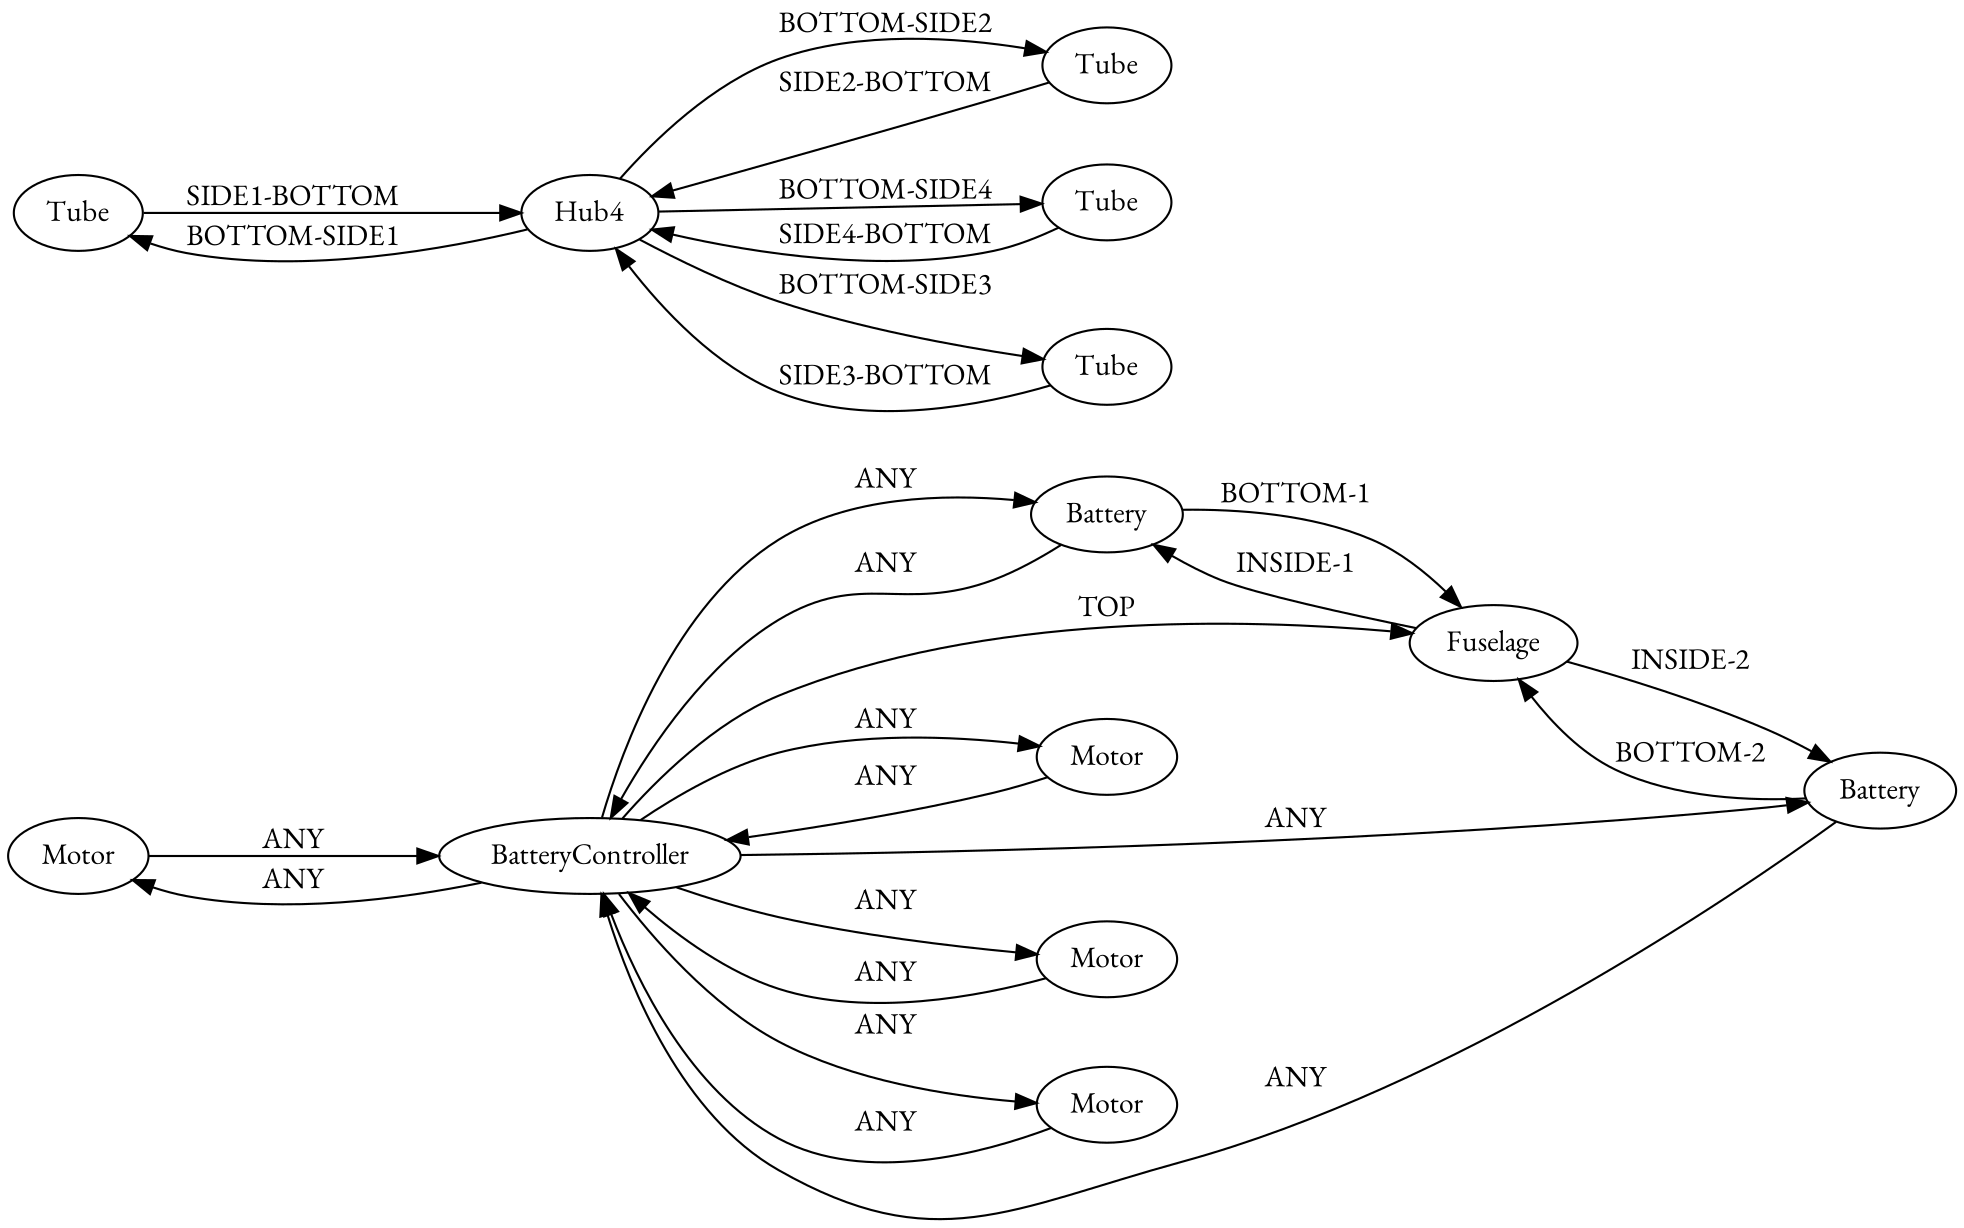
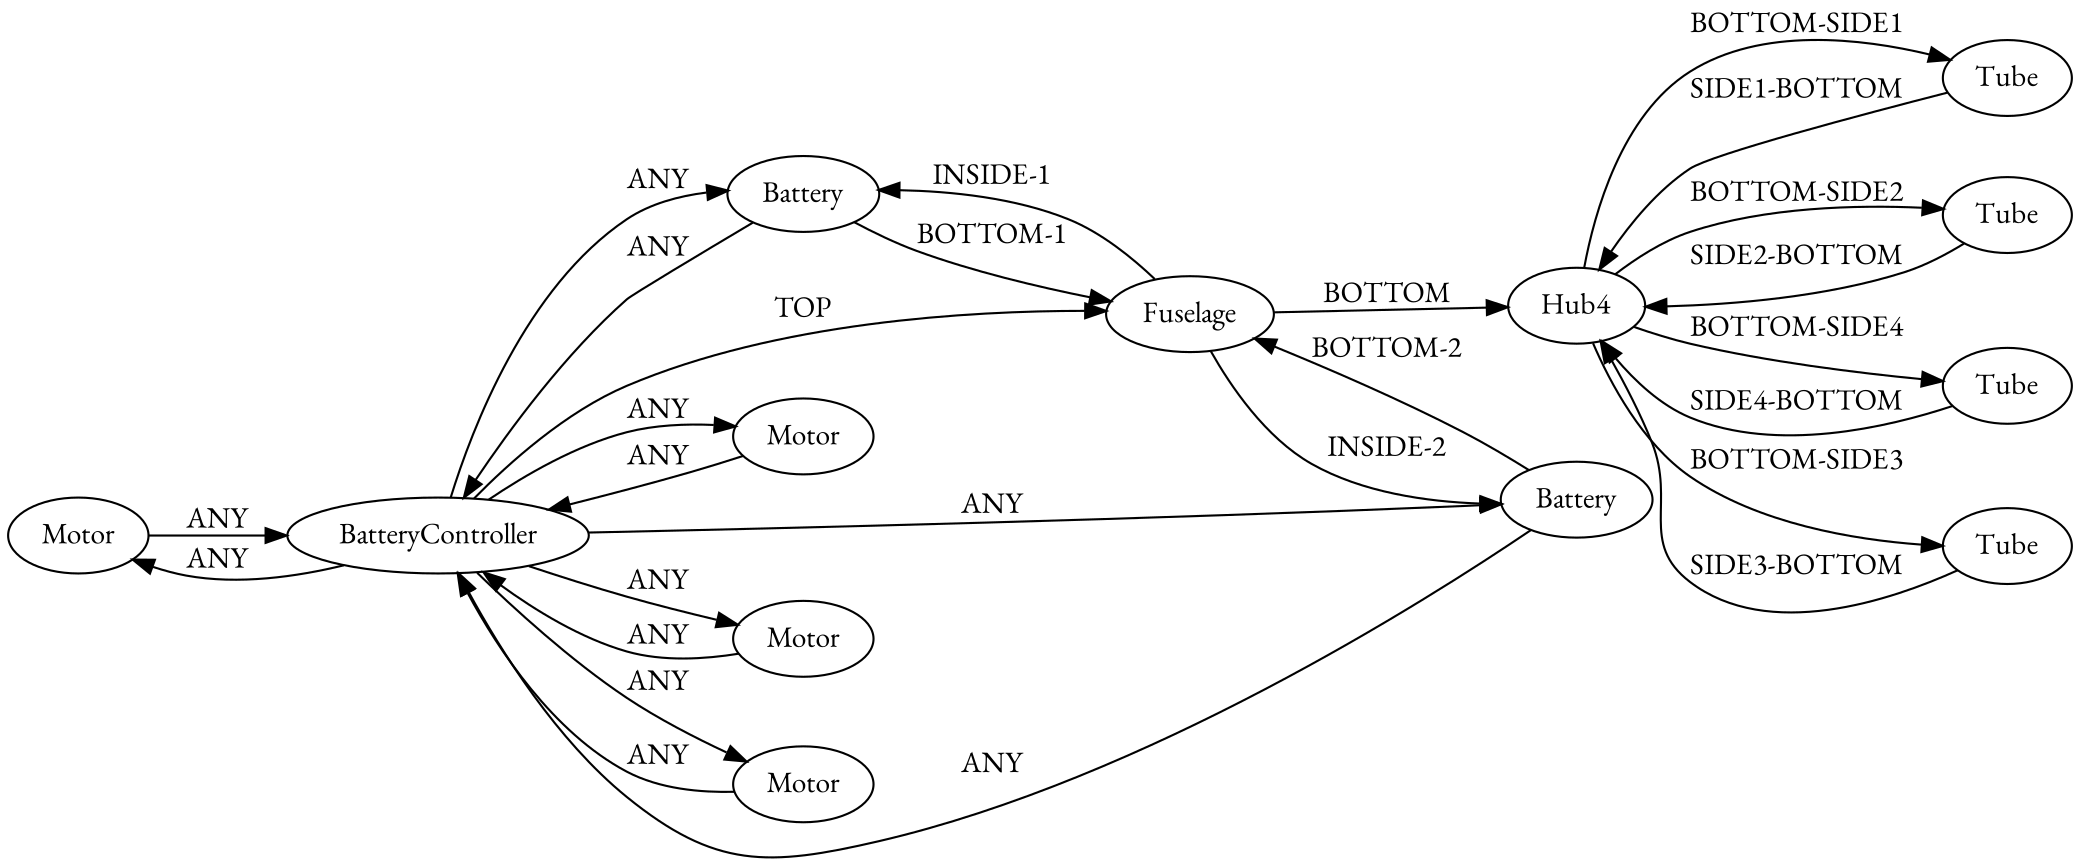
none -> (1380, 310)
